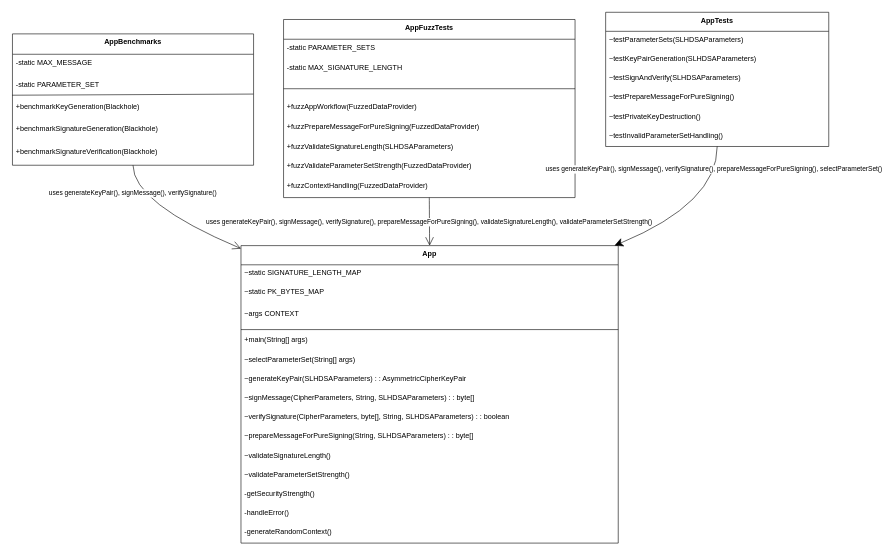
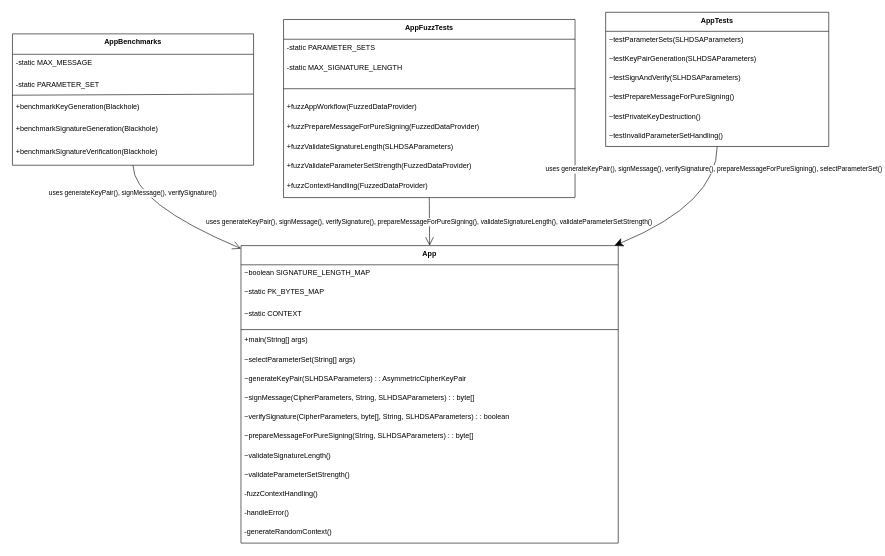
(299, 273) -> (301, 273)
(269, 314) -> (273, 314)
(288, 494) -> (287, 494)
